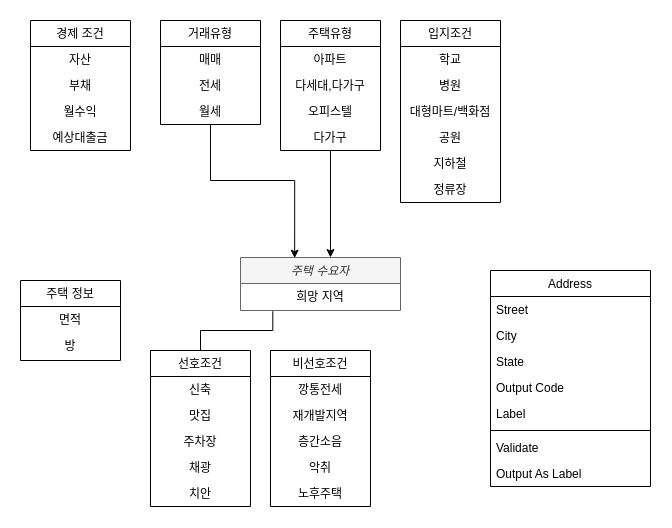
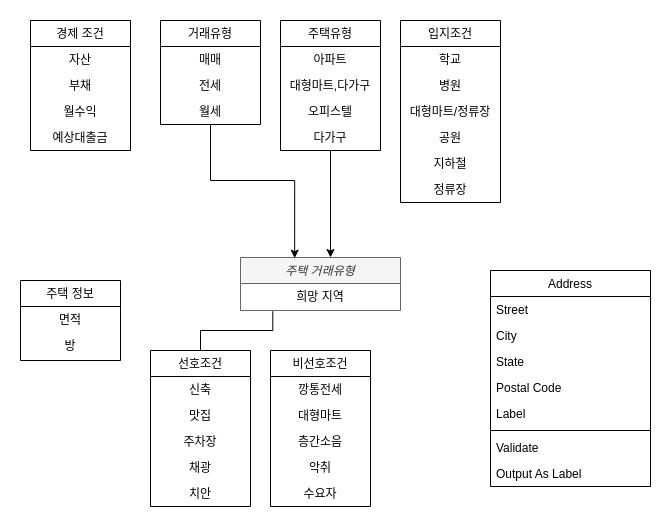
(330, 86) -> (330, 86)
(450, 112) -> (450, 112)
(320, 271) -> (320, 271)
(531, 388) -> (530, 388)
(320, 416) -> (320, 416)
(320, 494) -> (320, 494)
